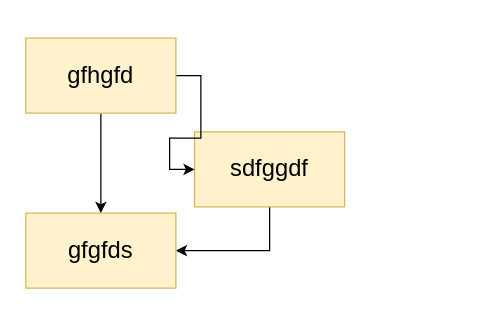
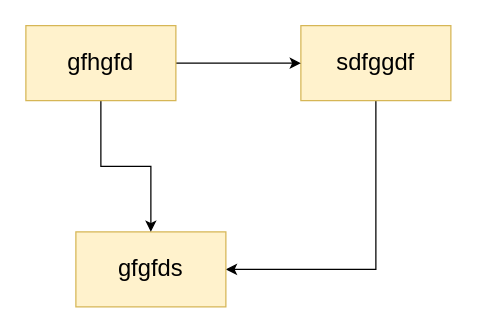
(101, 76) -> (101, 63)
(269, 169) -> (376, 63)
(101, 251) -> (151, 269)
